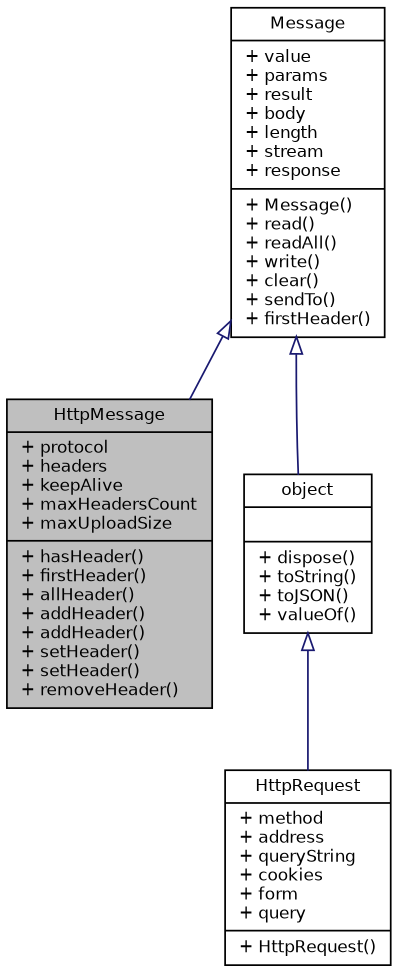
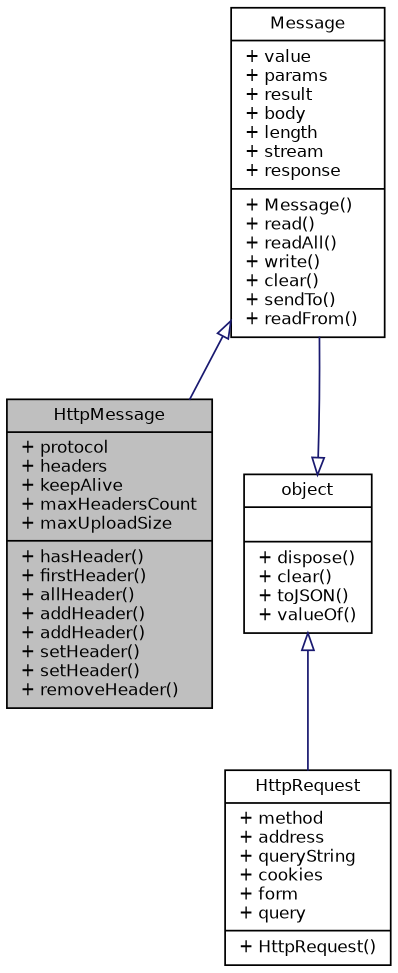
(308, 319) -> (302, 319)
(297, 415) -> (319, 397)
(308, 577) -> (295, 577)
